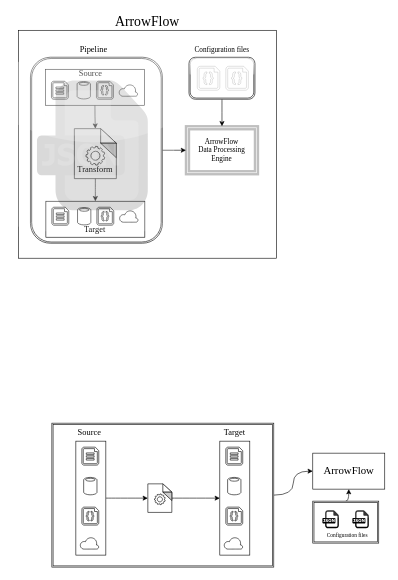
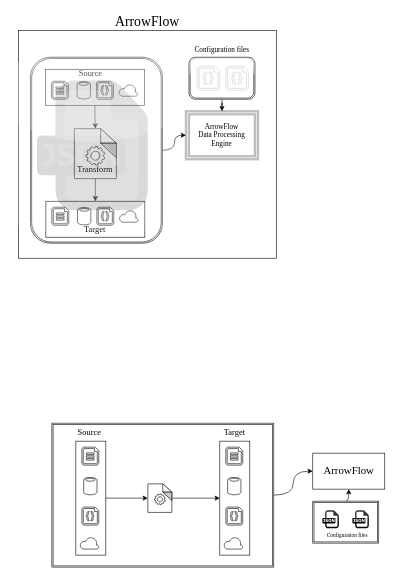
(93, 48) -> none
(222, 150) -> (222, 135)
